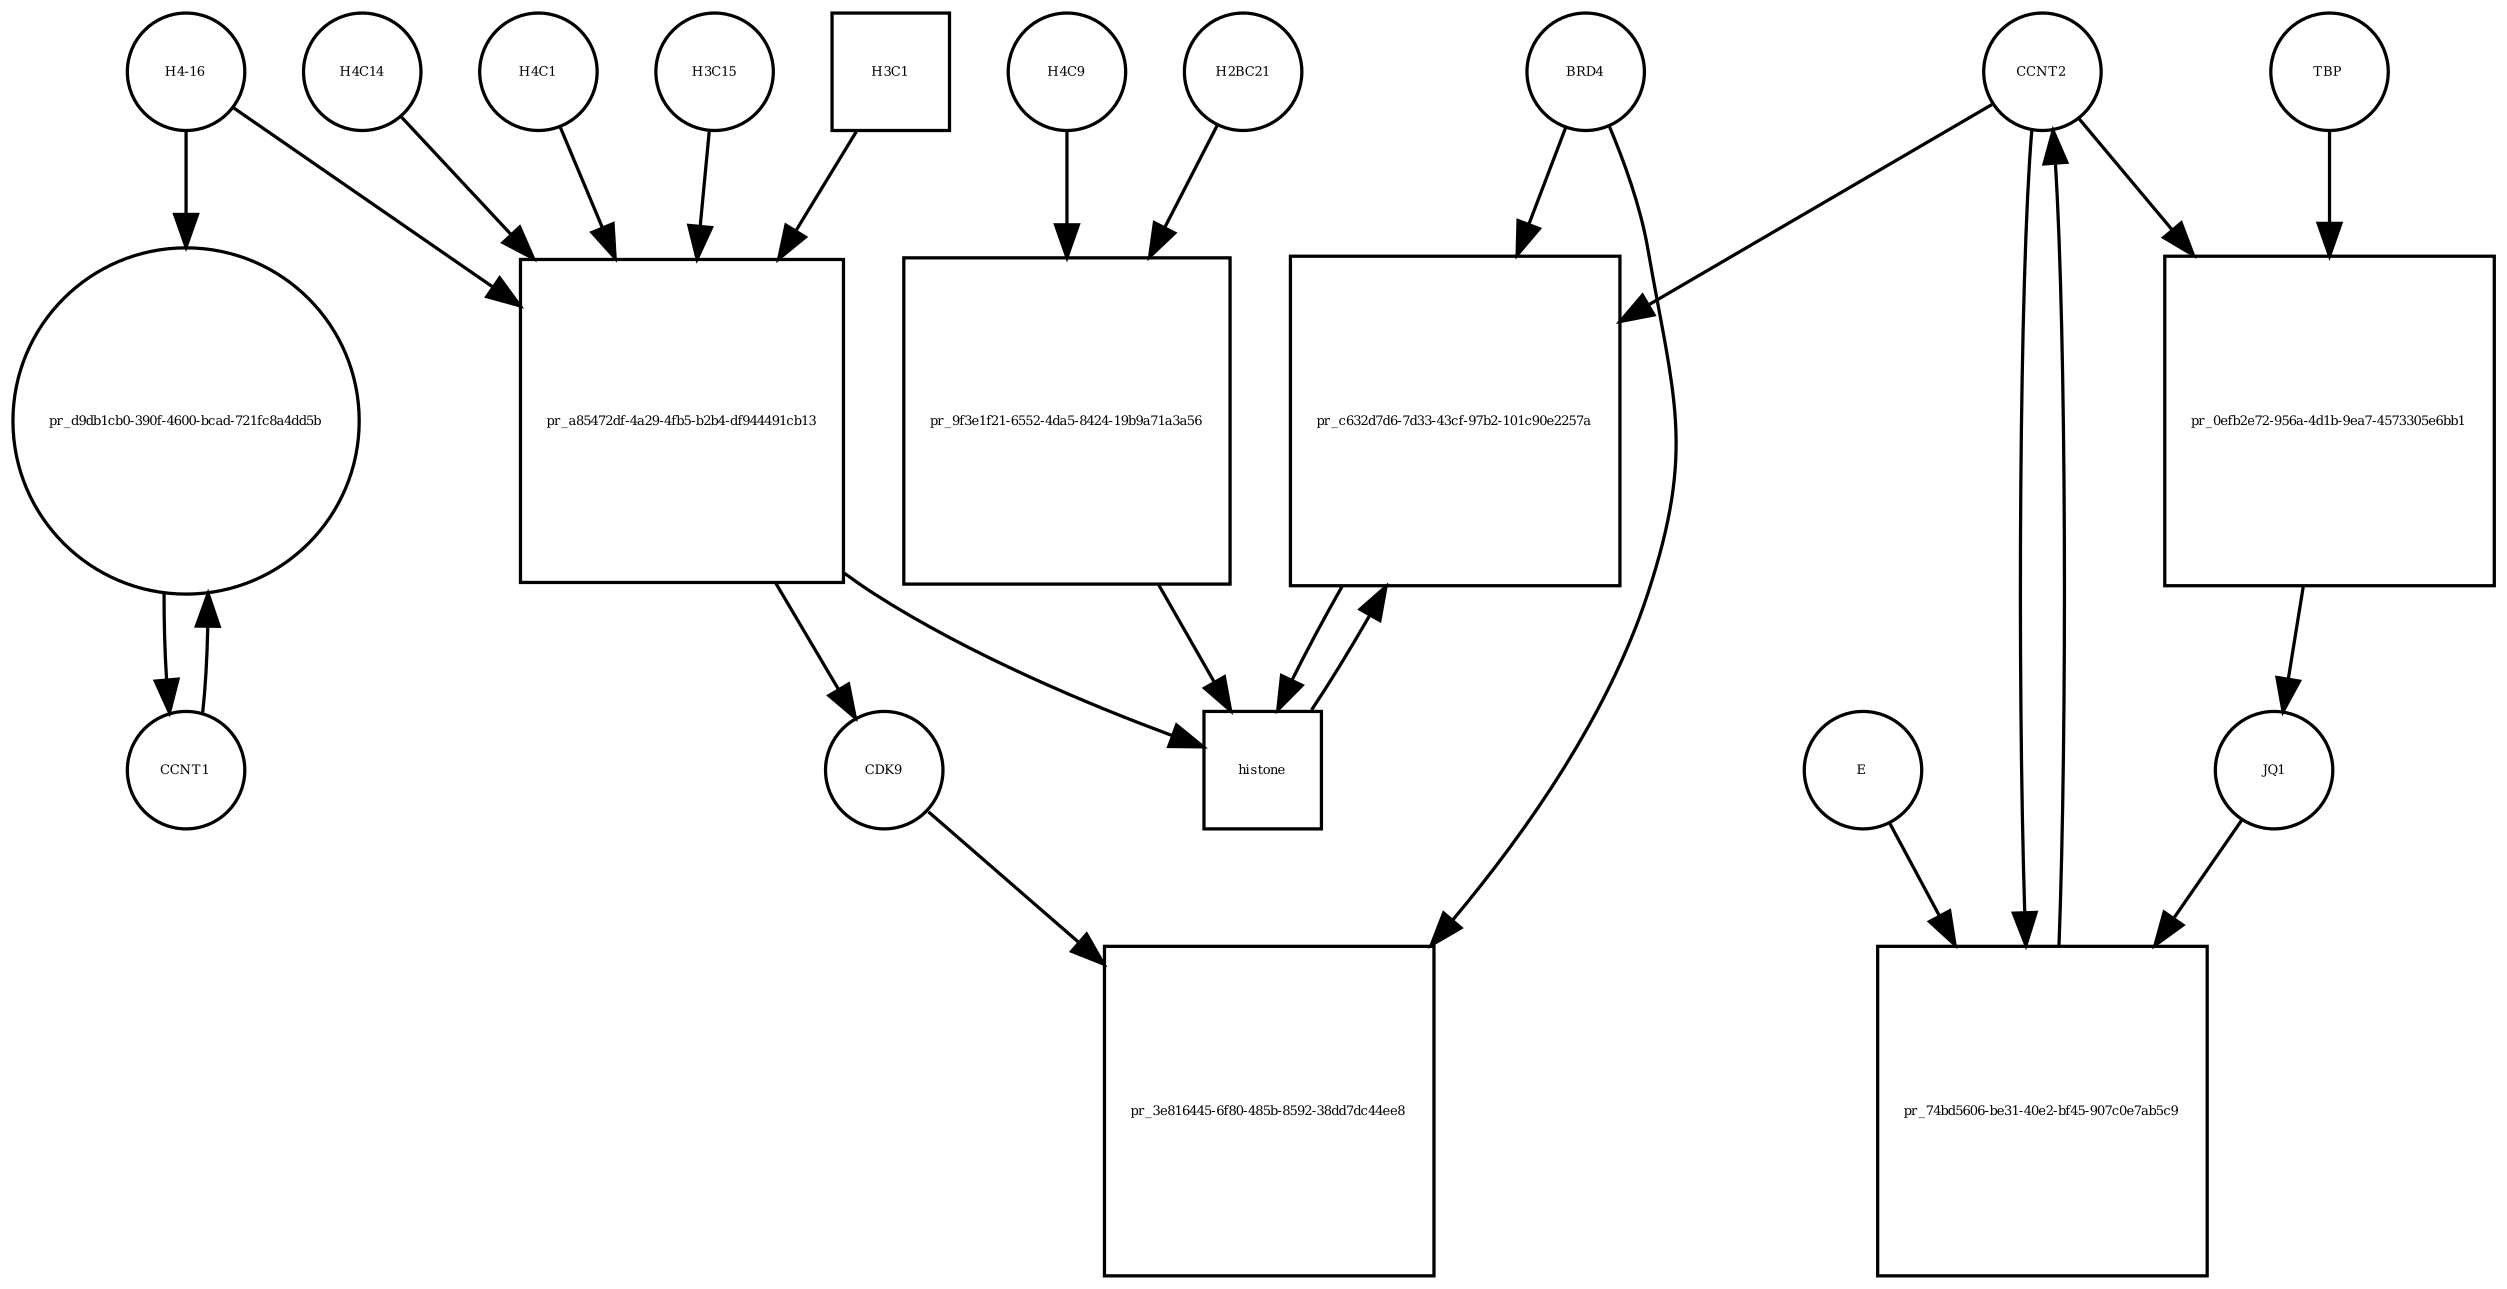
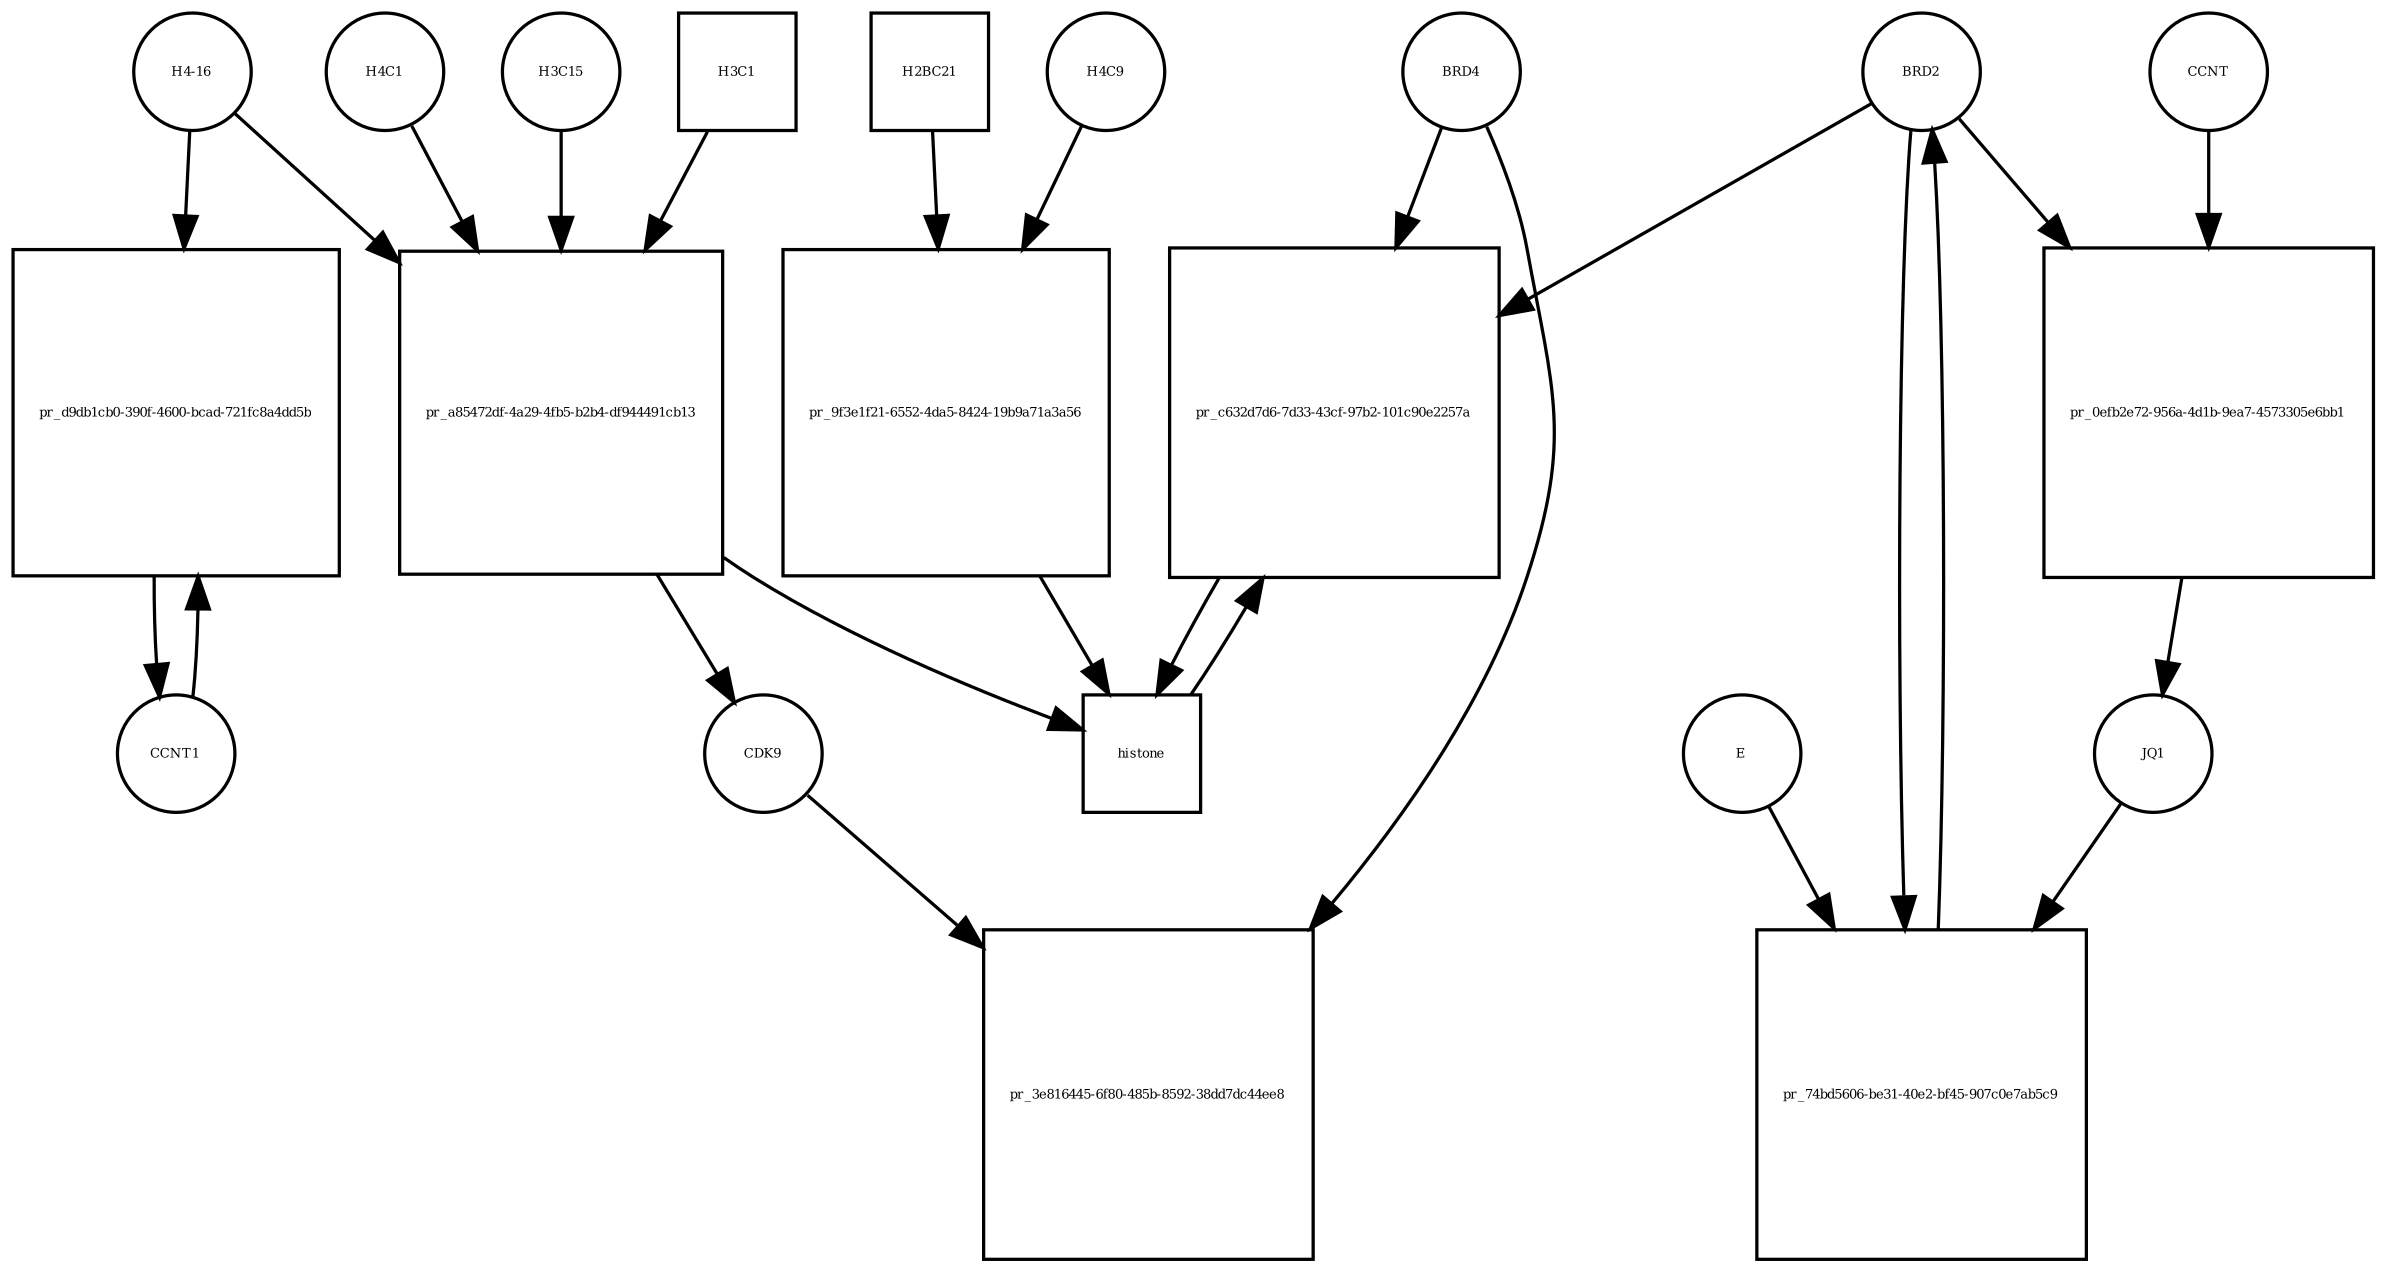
(362, 72) -> none
(1243, 72) -> (930, 72)
(2042, 72) -> (1922, 72)
(2330, 72) -> (2209, 72)
(186, 421) -> (176, 413)
